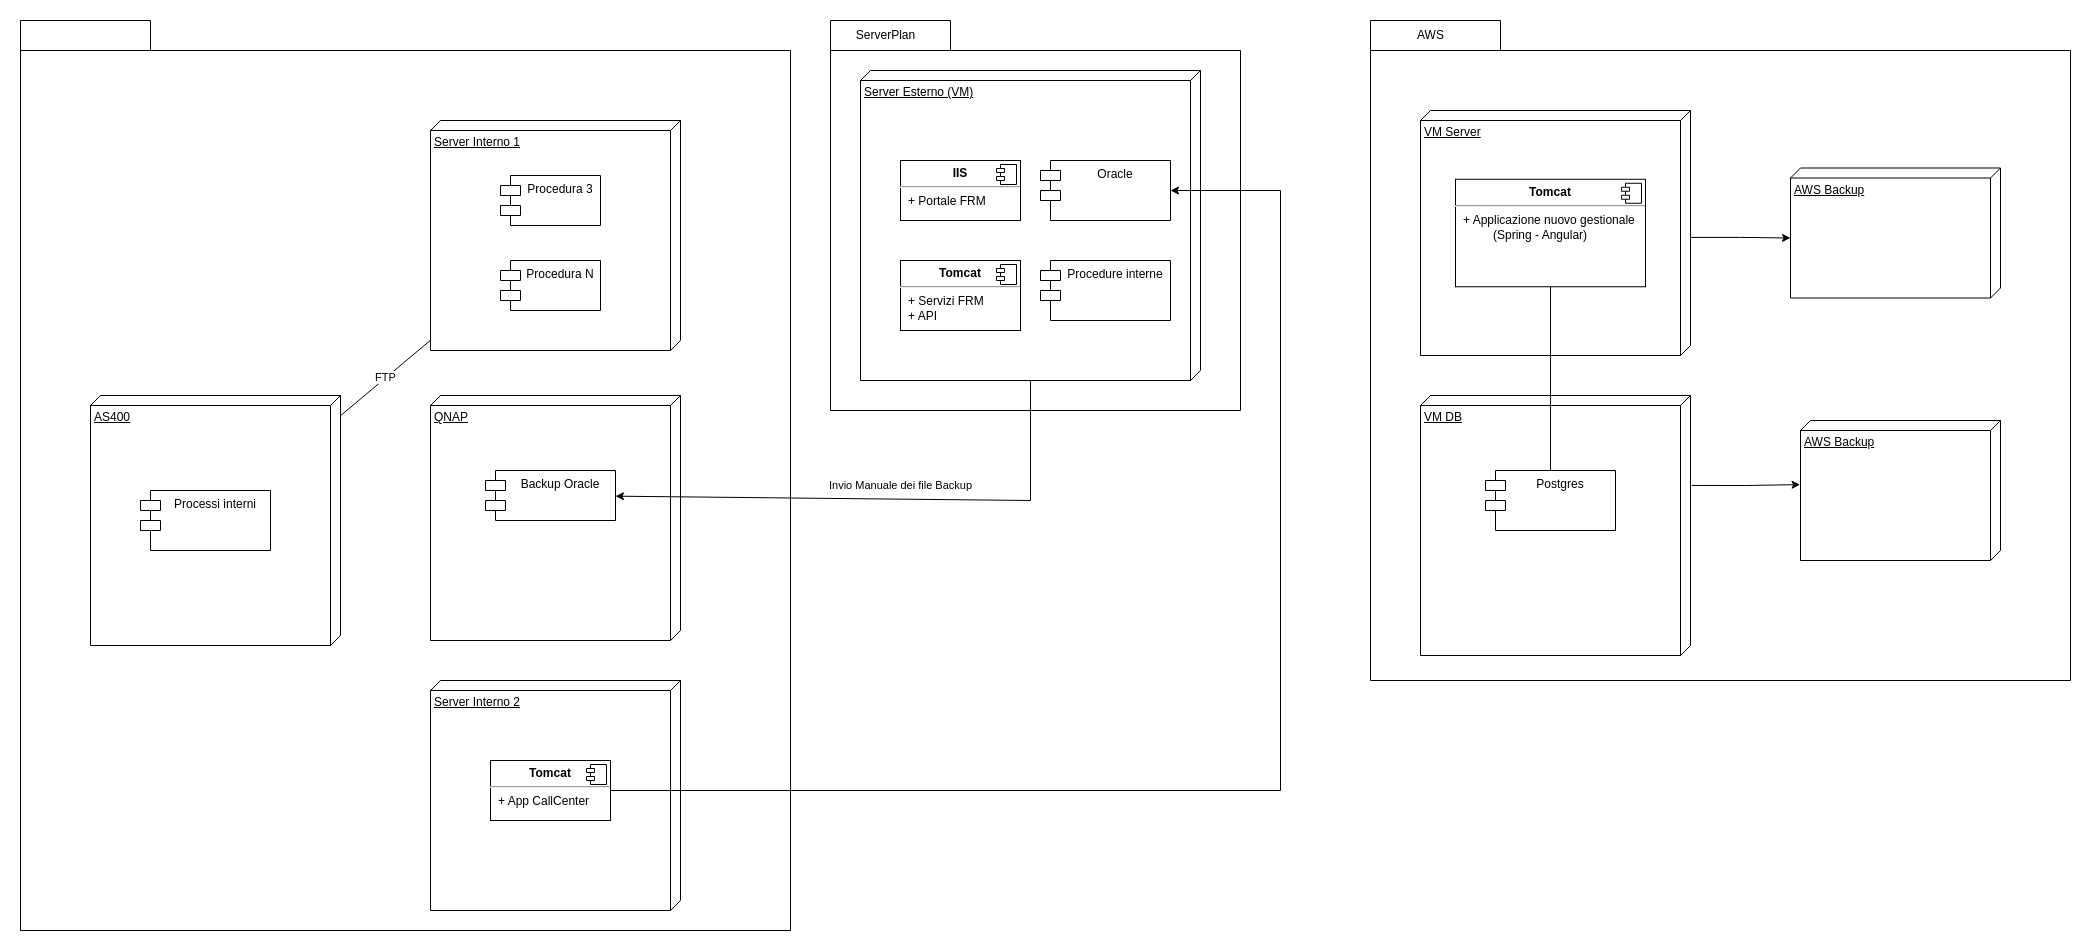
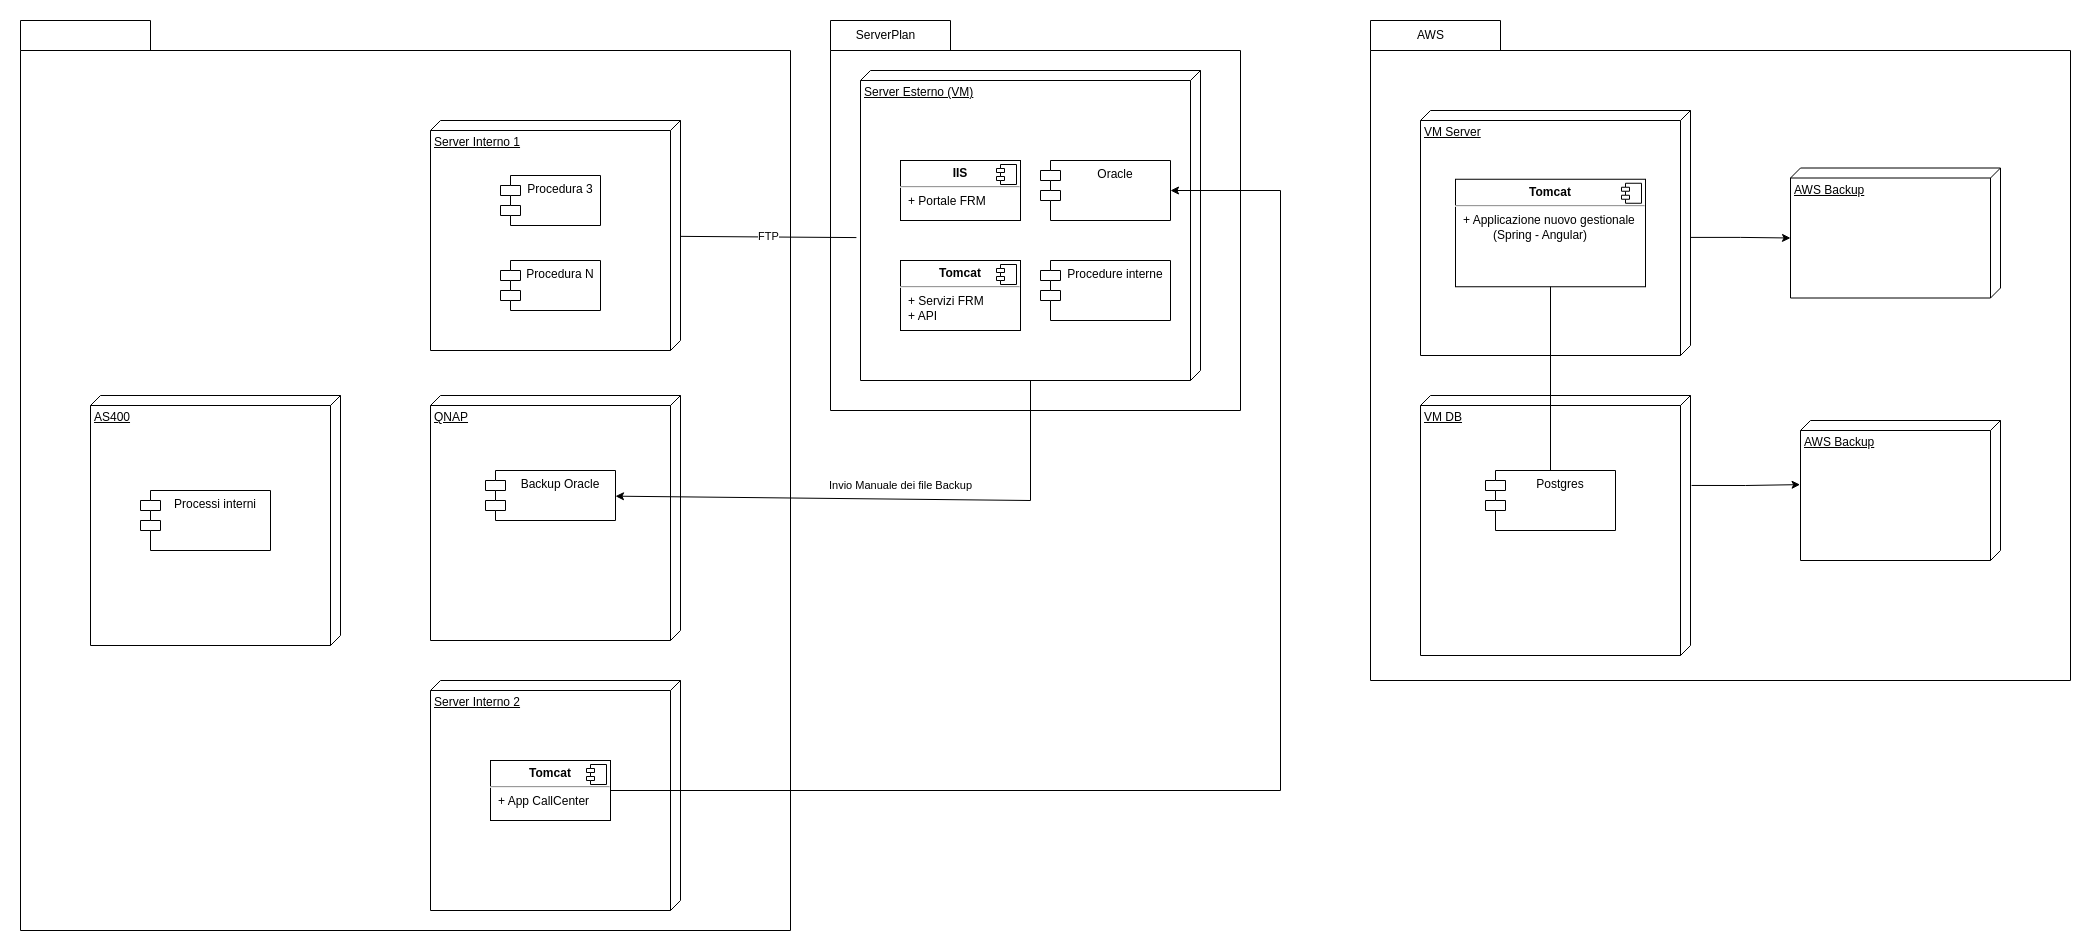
none -> (768, 237)
(385, 378) -> none
